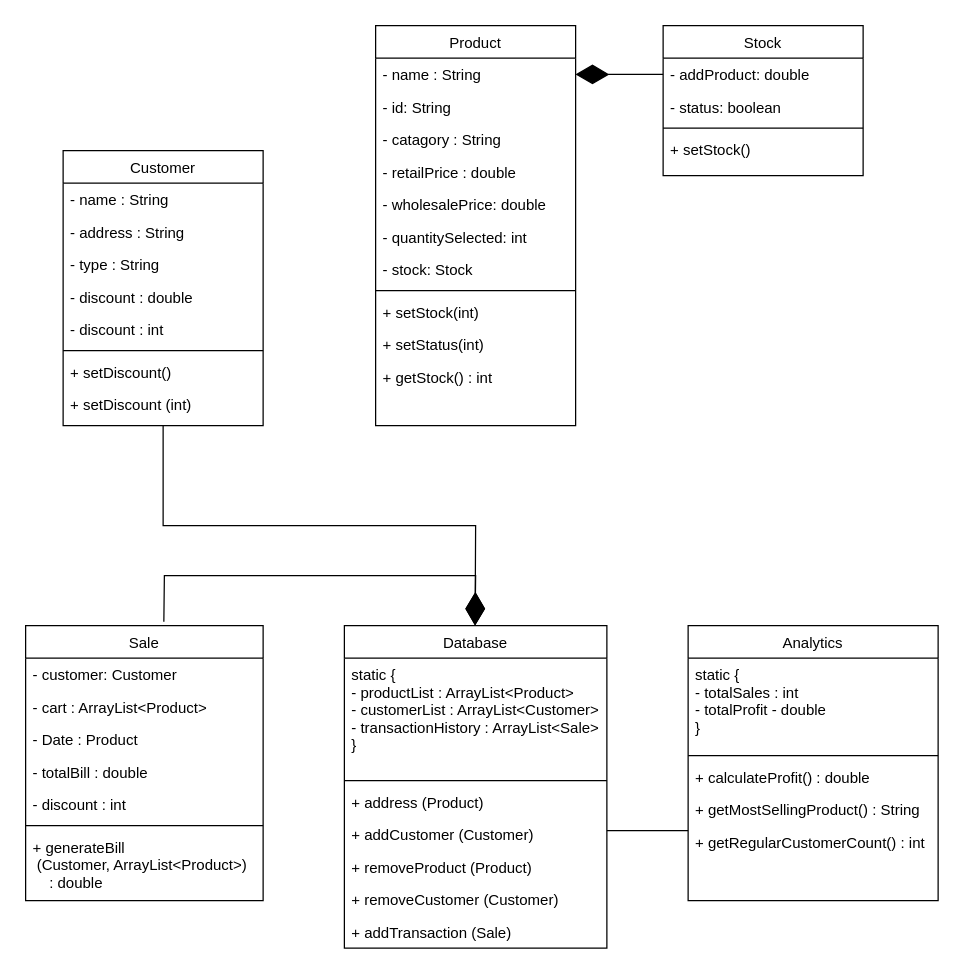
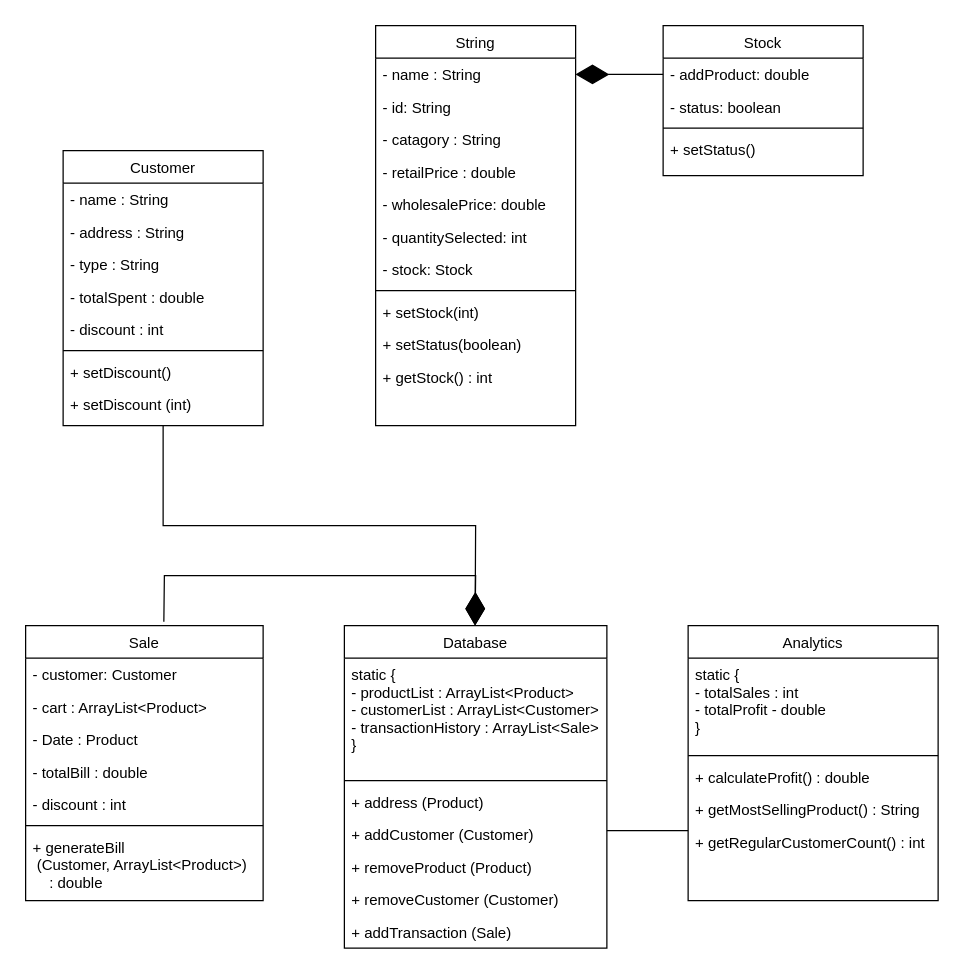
(475, 43) -> (475, 43)
(718, 150) -> (723, 150)
(138, 298) -> (147, 298)
(446, 345) -> (463, 345)
